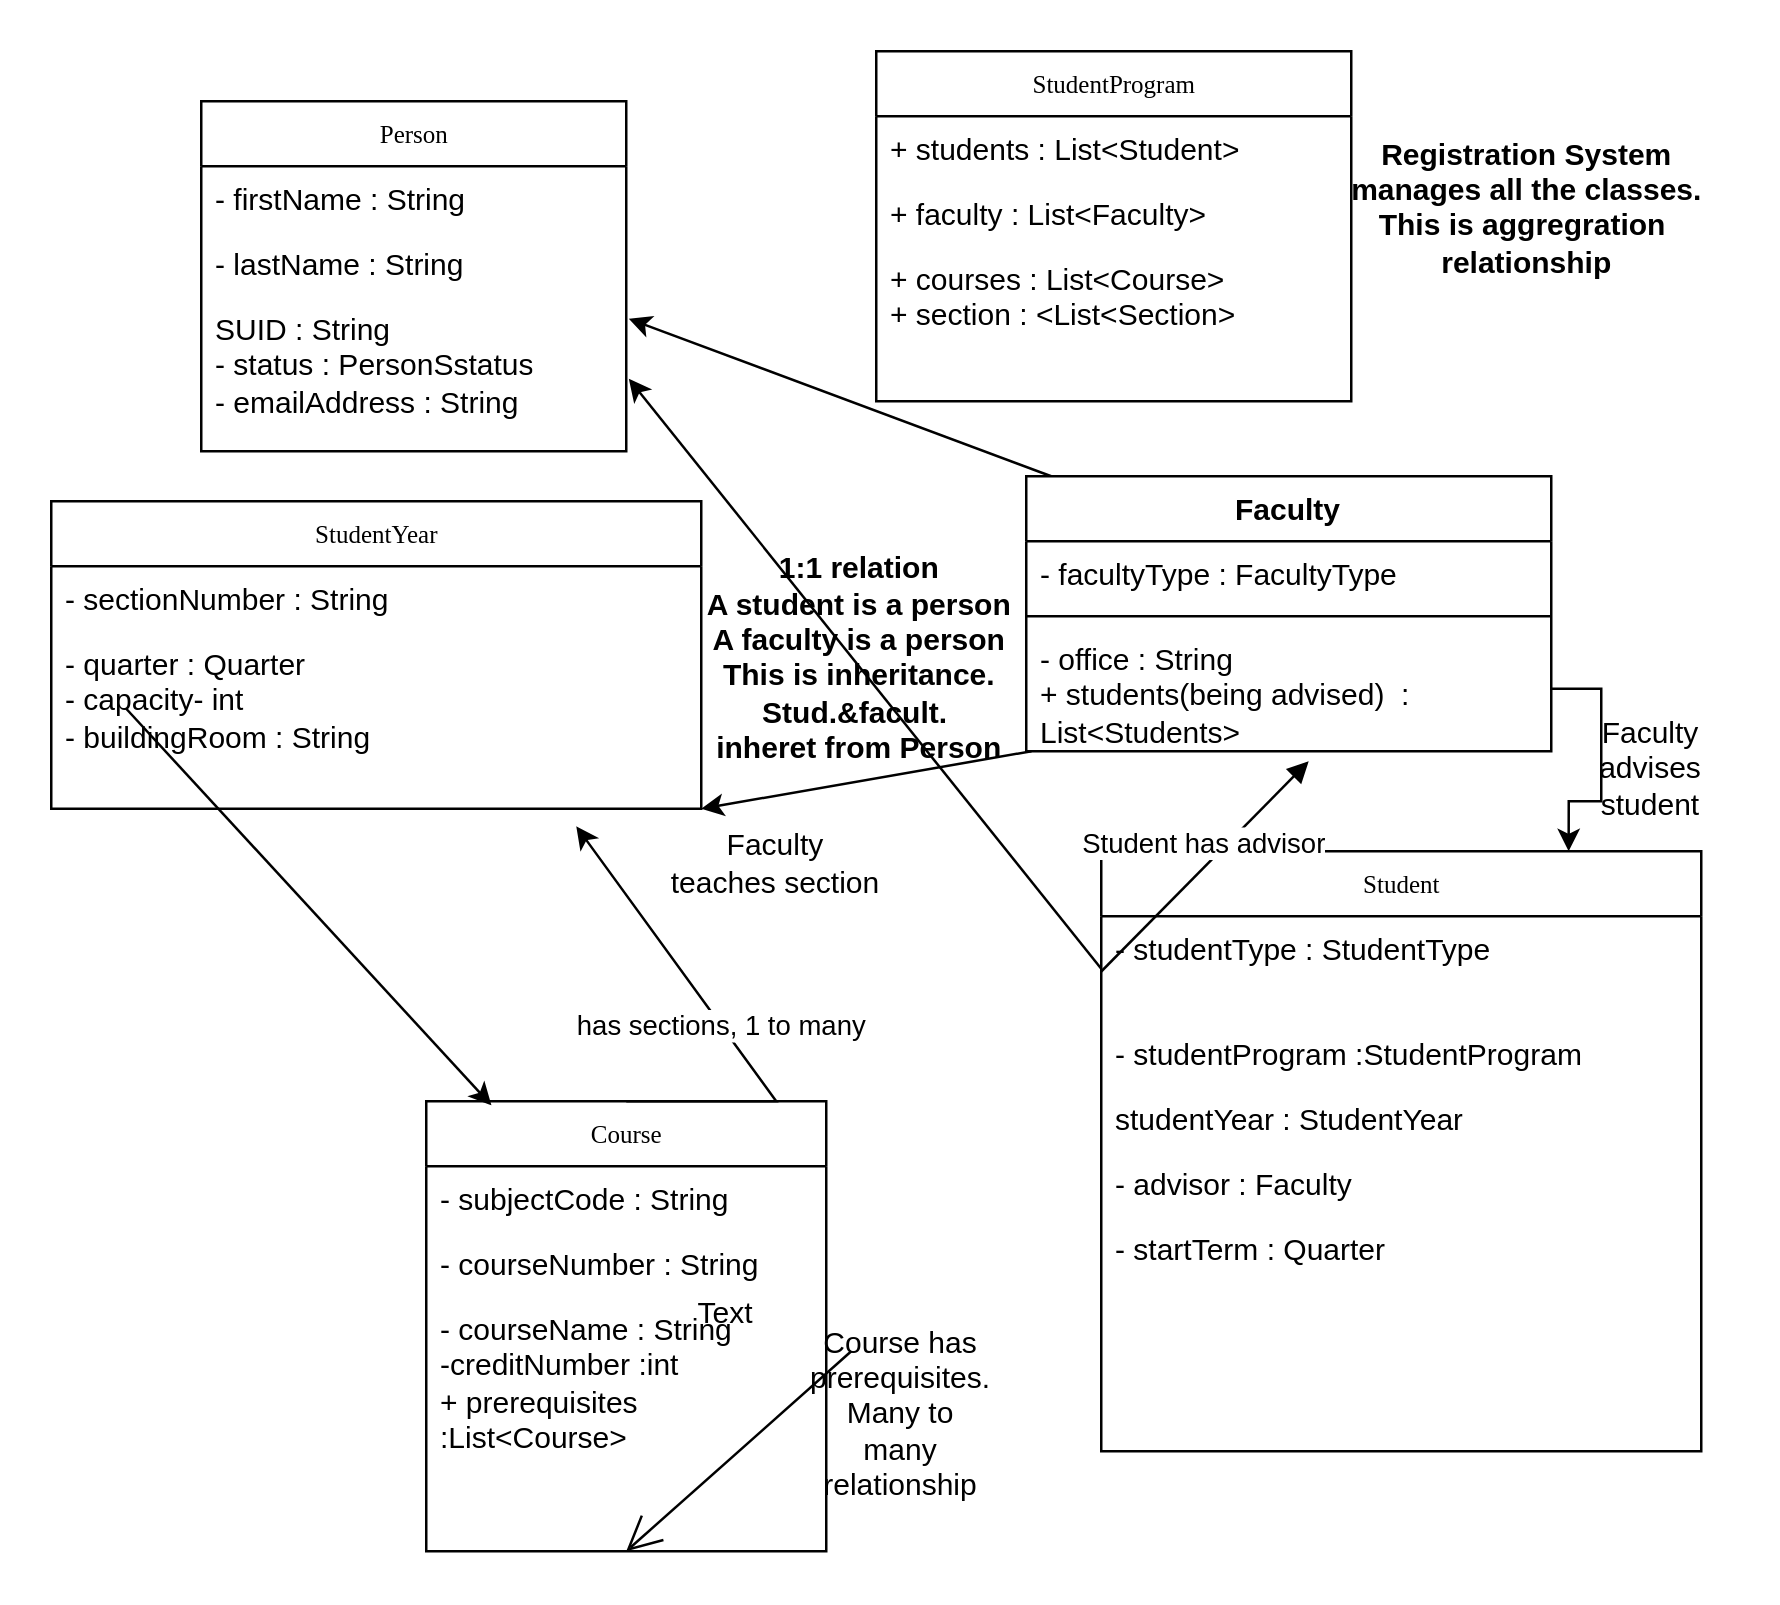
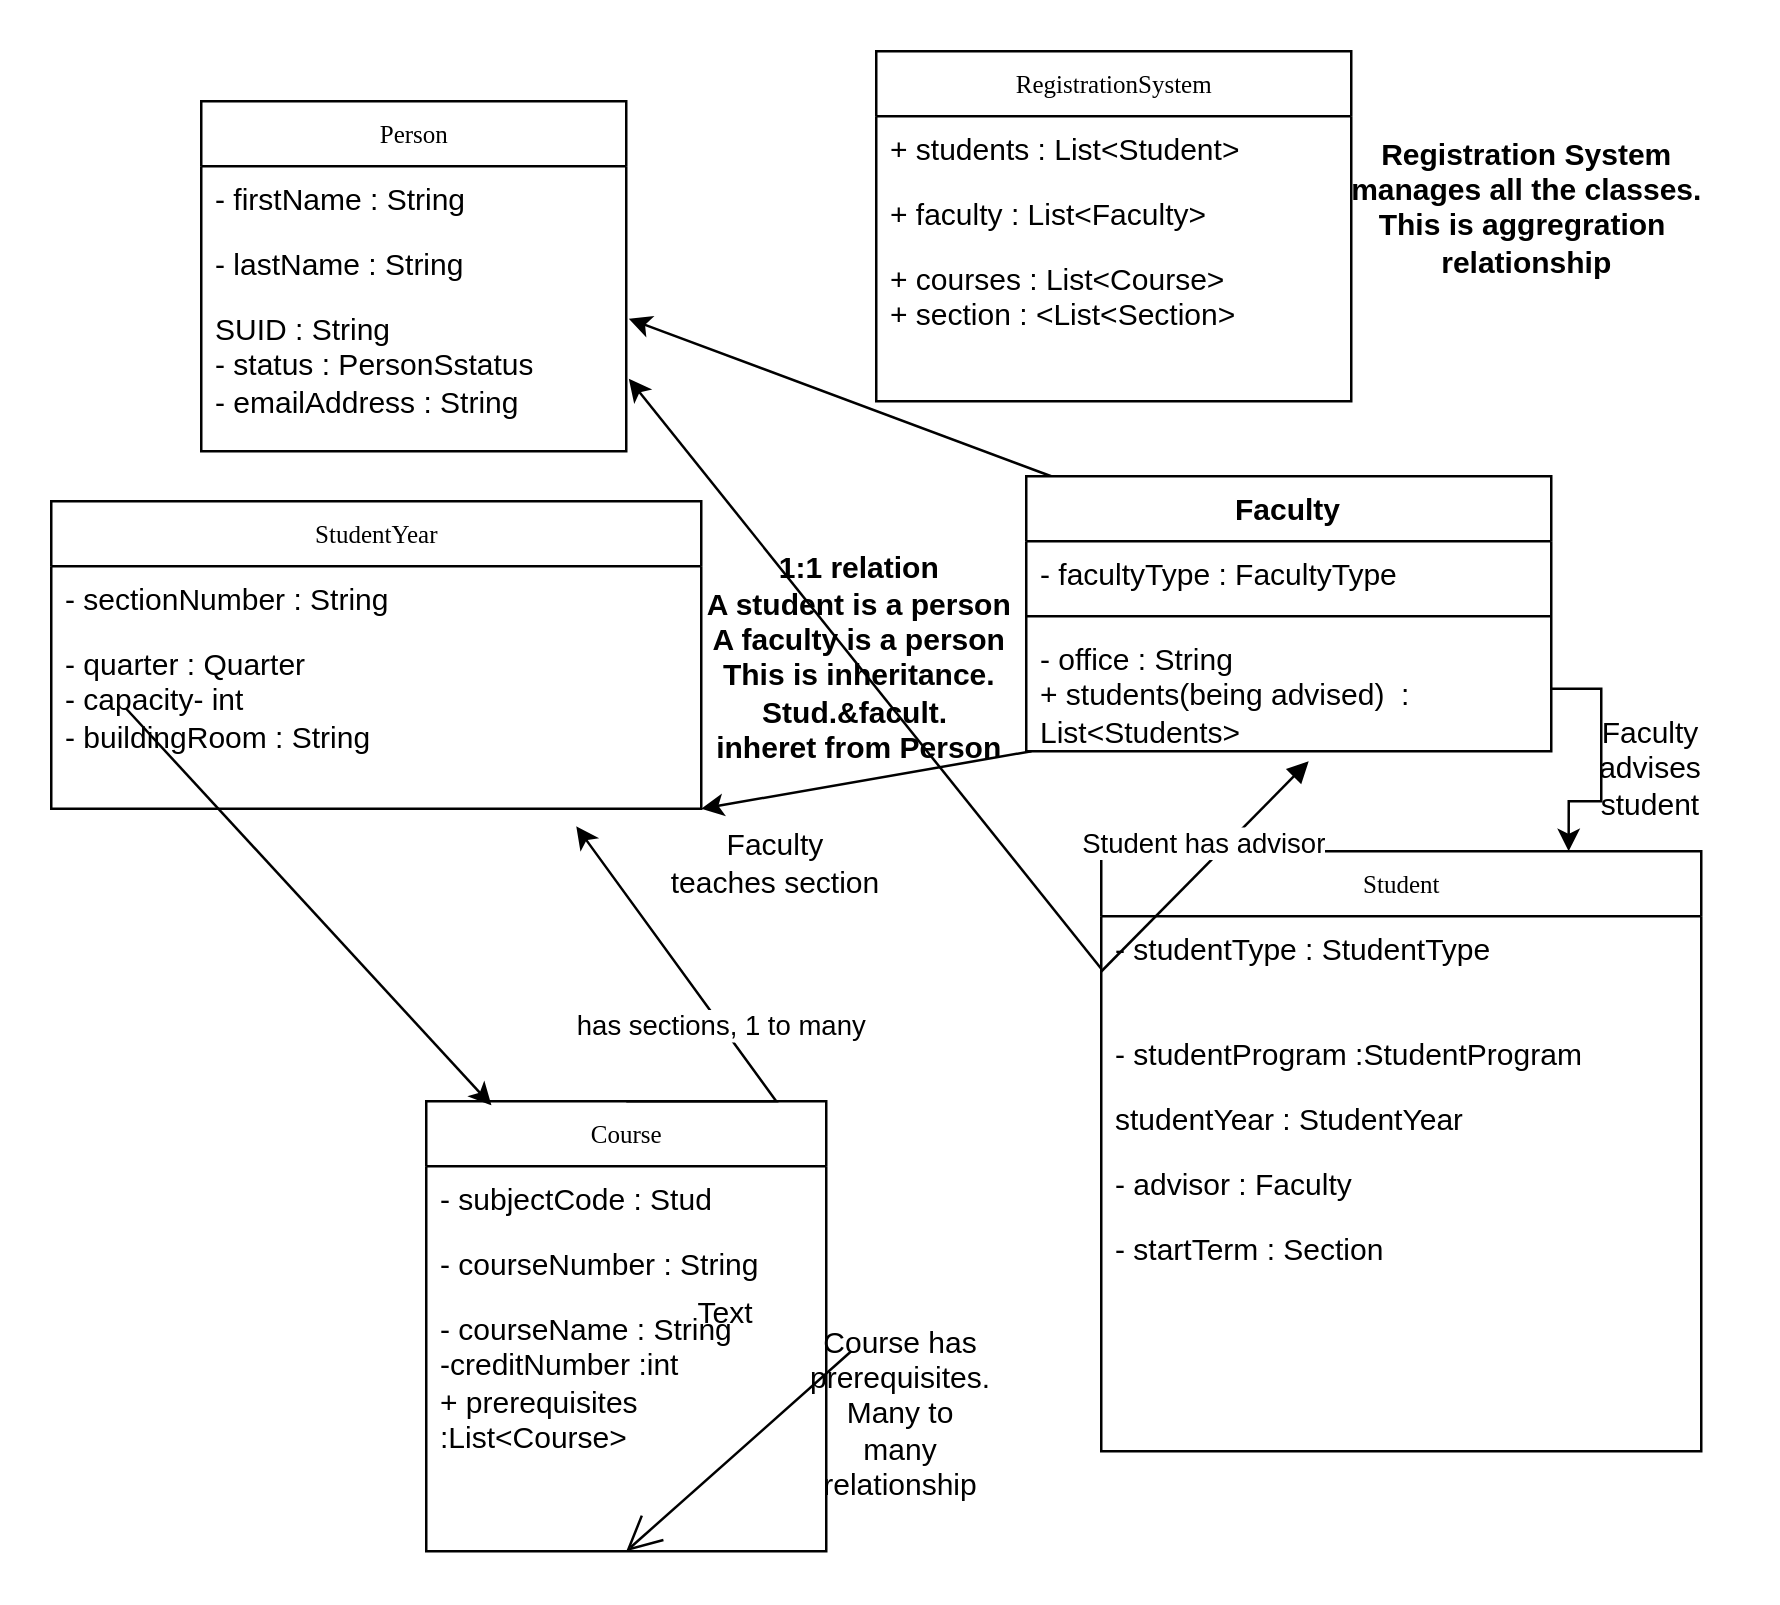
(1115, 84) -> (1115, 84)
(607, 1202) -> (594, 1202)
(1277, 1252) -> (1273, 1252)
